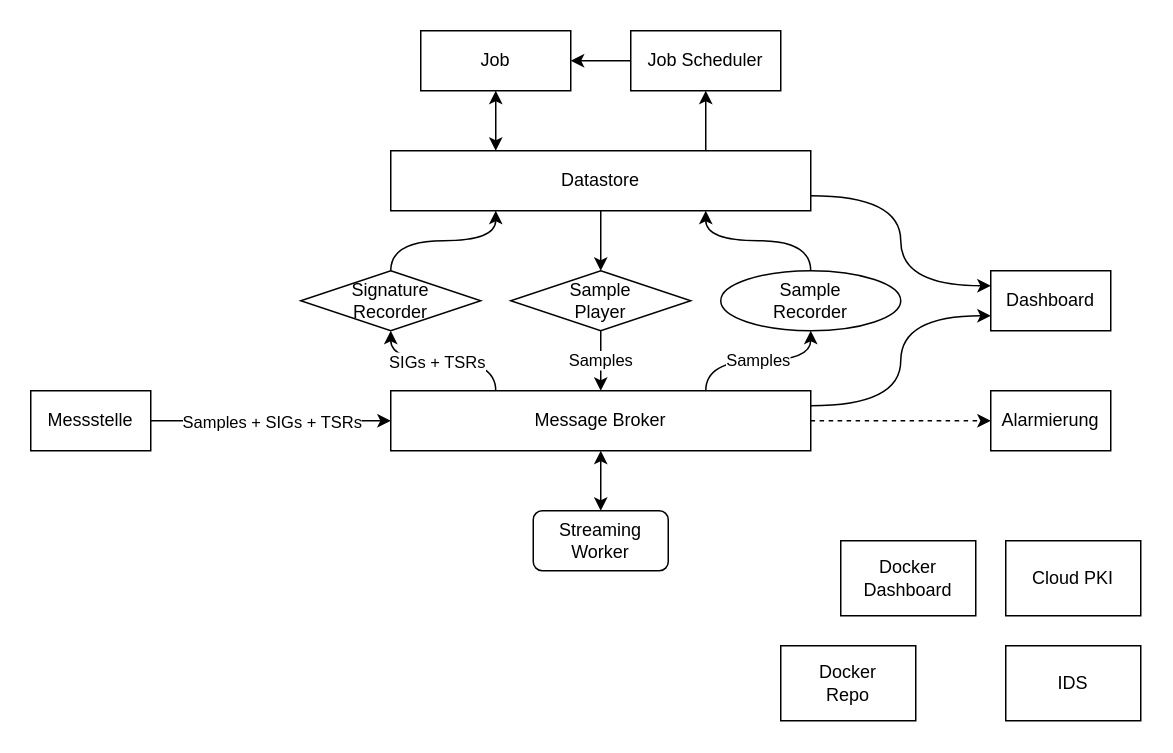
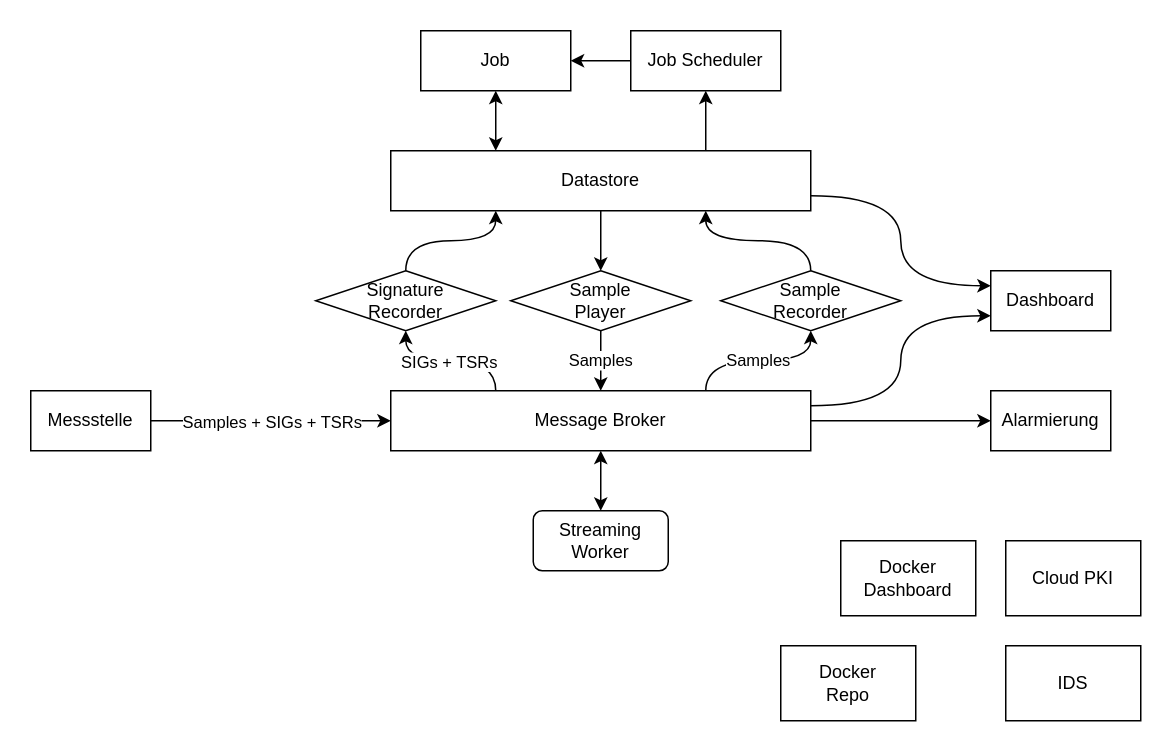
(391, 301) -> (406, 301)
(811, 301) -> (811, 301)
(897, 421) -> (897, 421)
